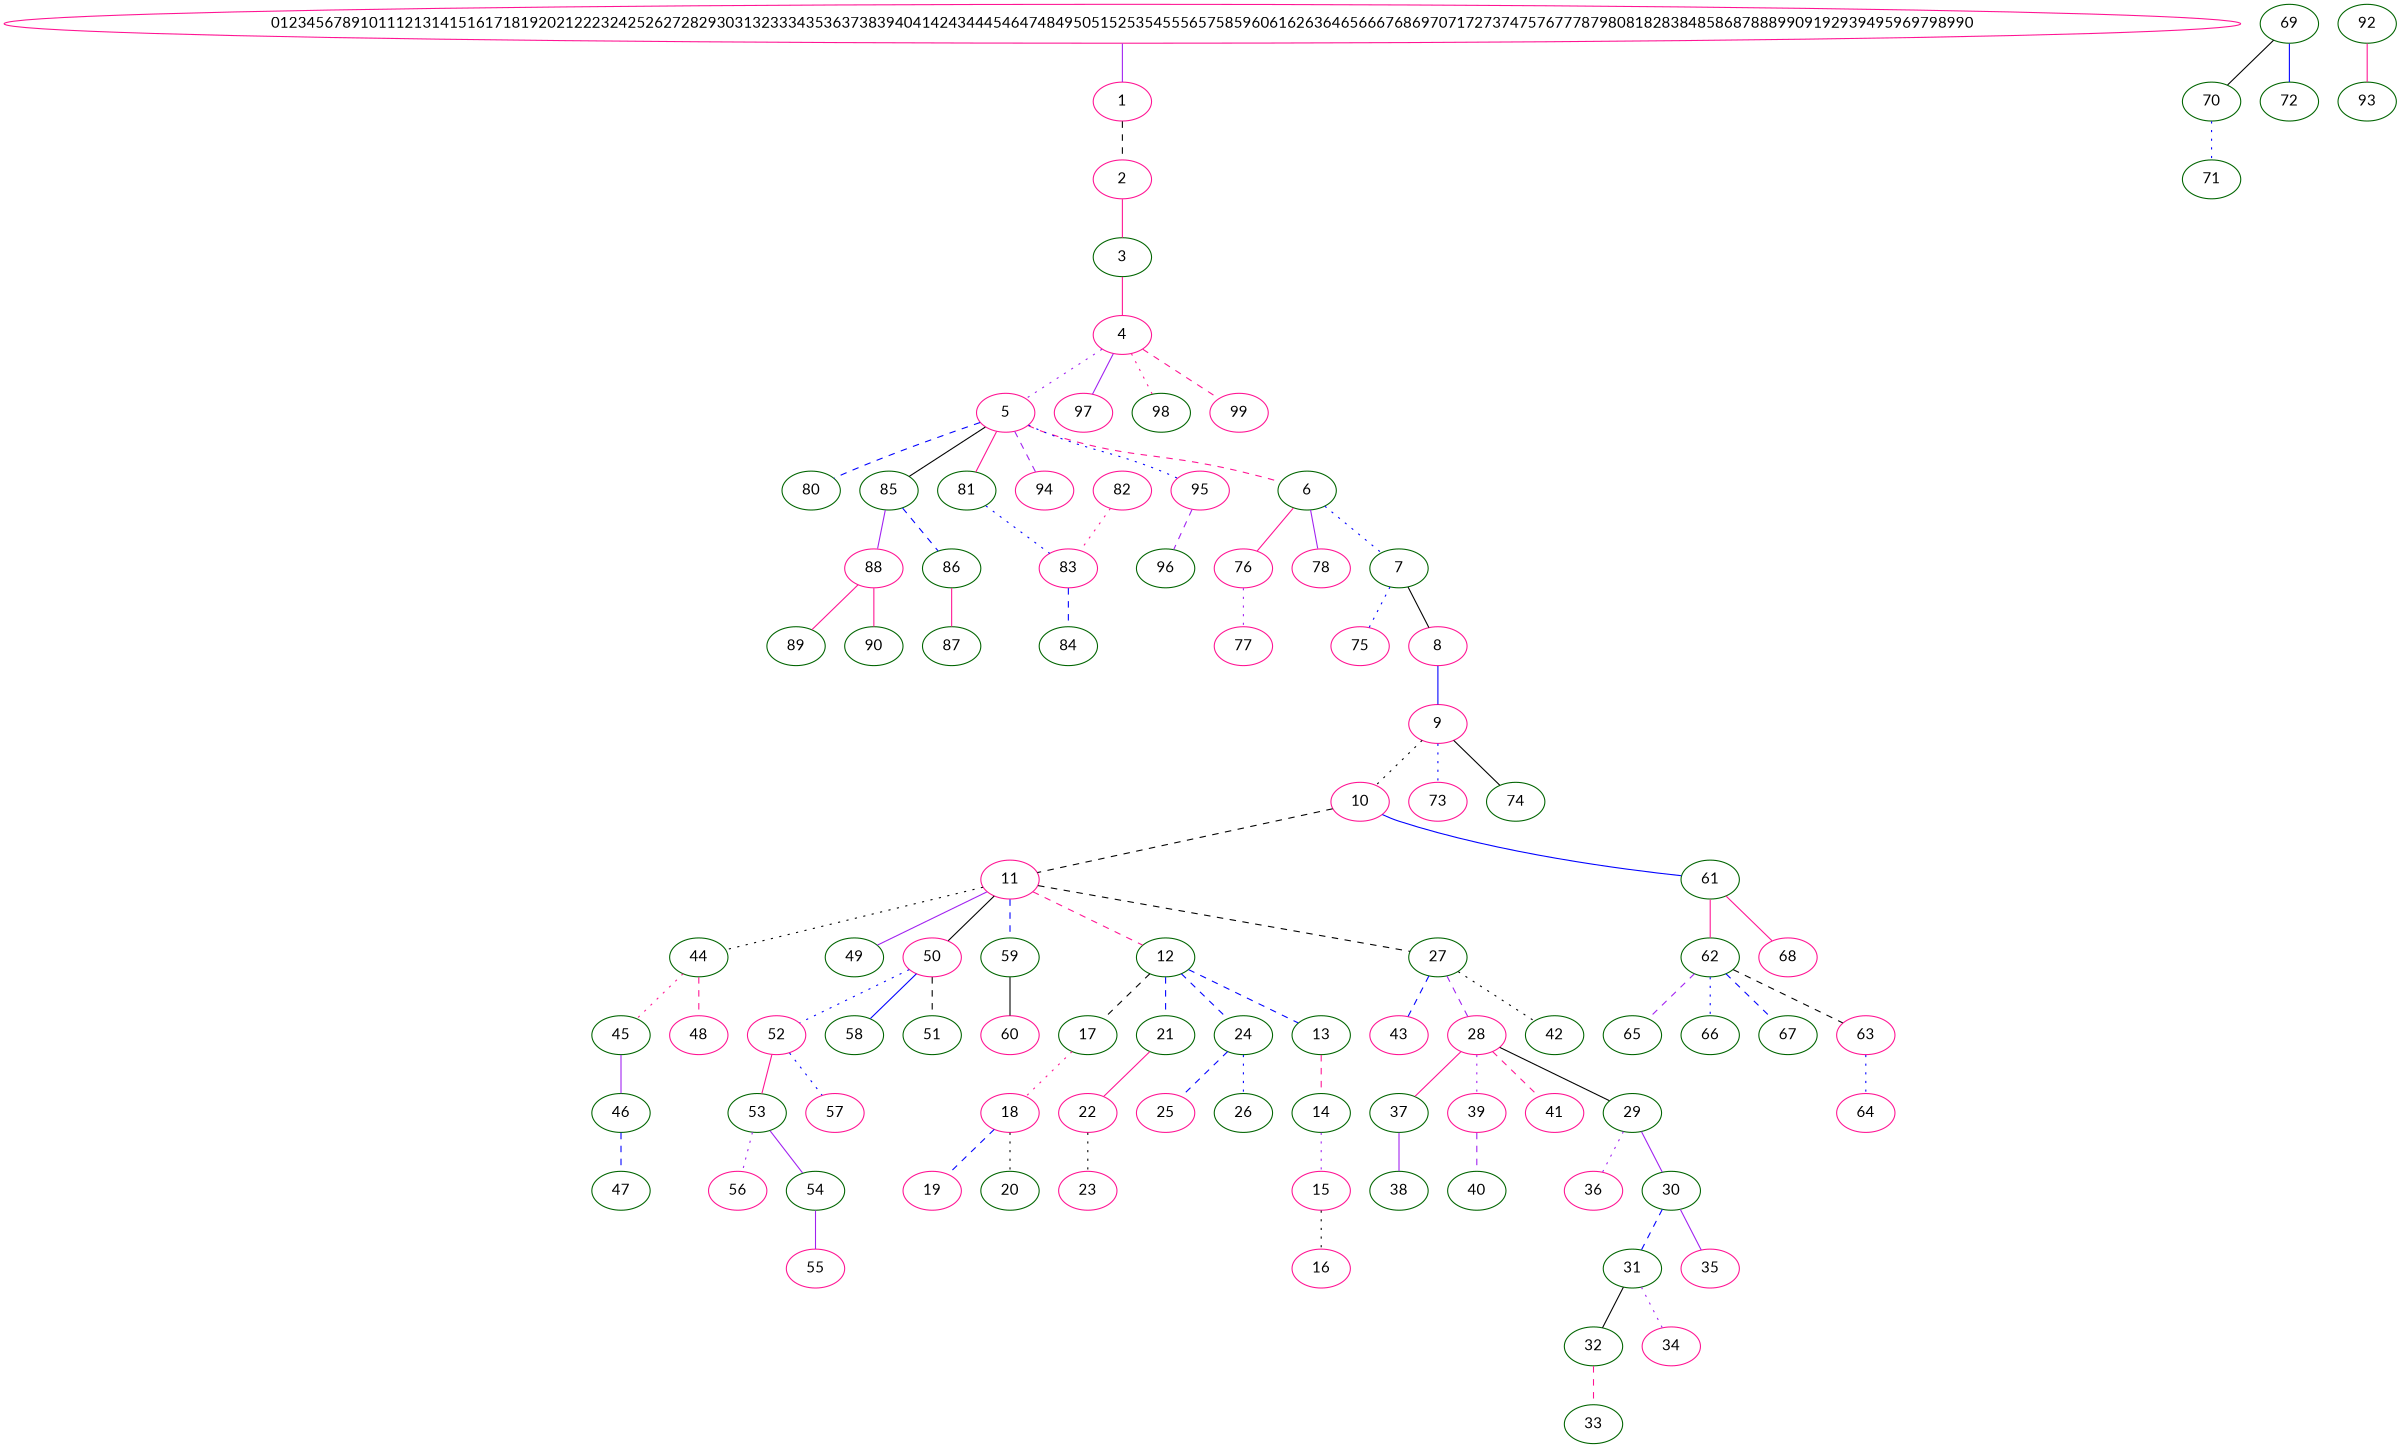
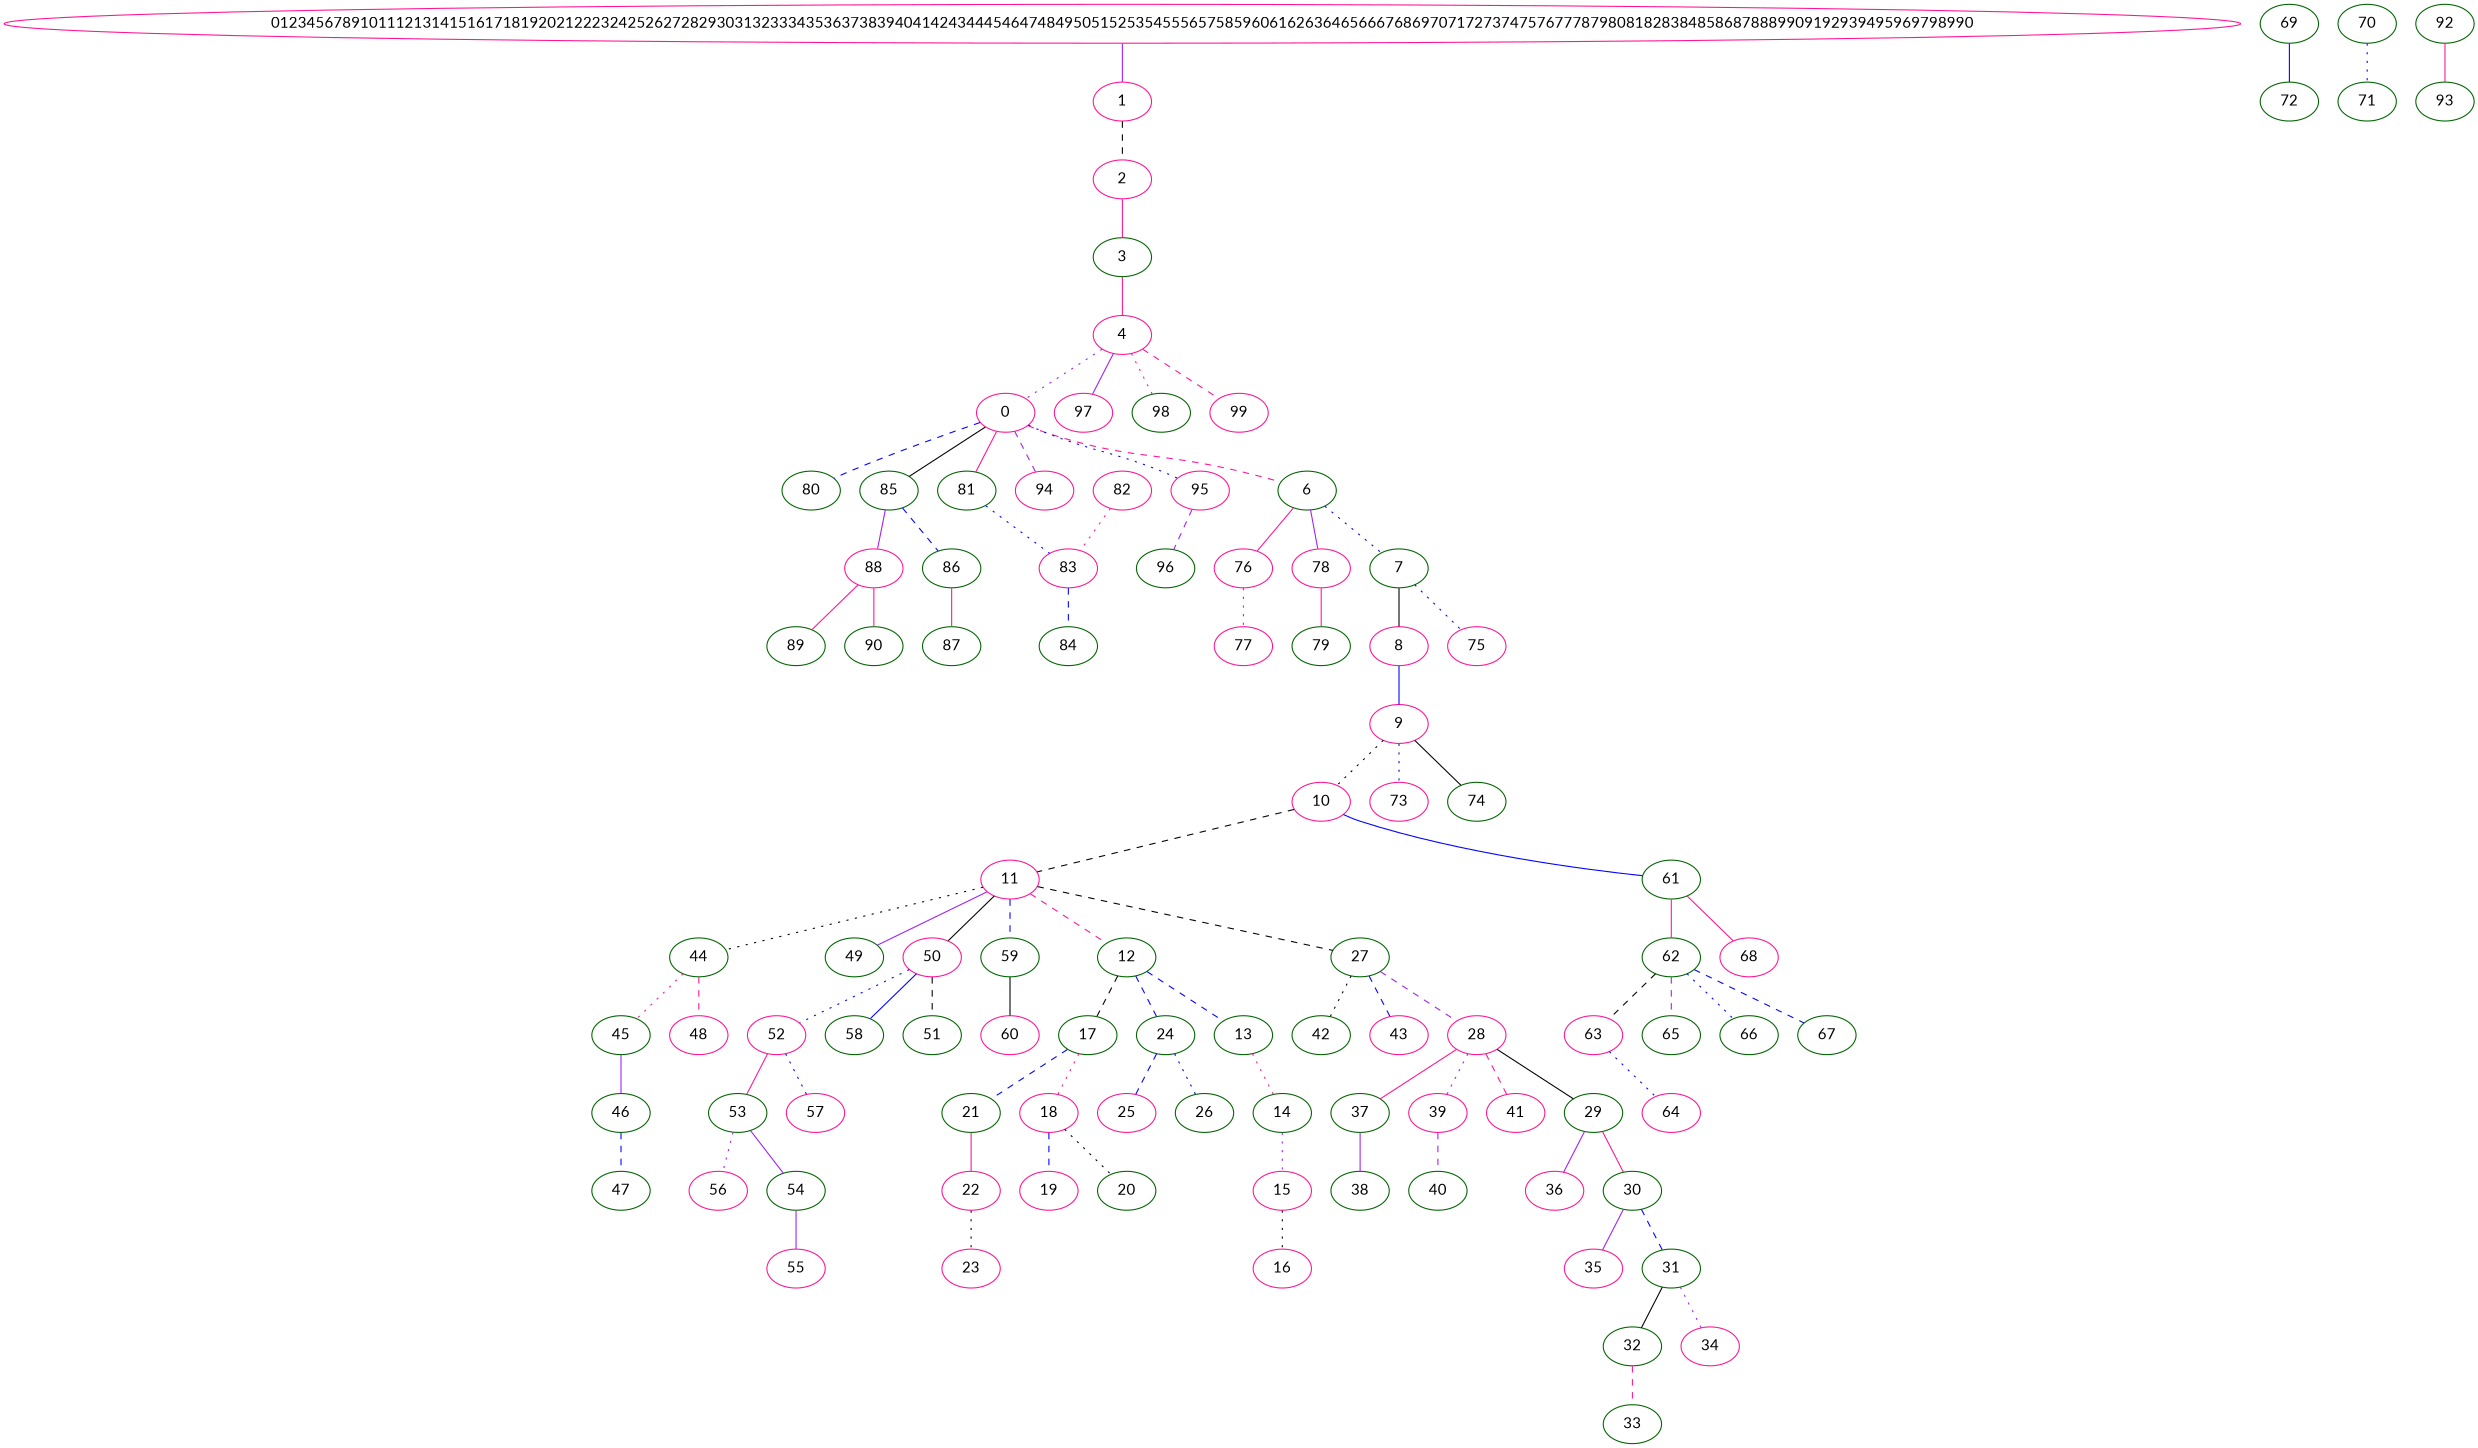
(2251, 63) -> none
(1006, 413) -> (1006, 413)
none -> (1321, 646)
(1166, 996) -> (1029, 1074)
(1321, 1074) -> (1263, 1074)
(1613, 1152) -> (1574, 1152)
(1652, 1152) -> (1613, 1152)
